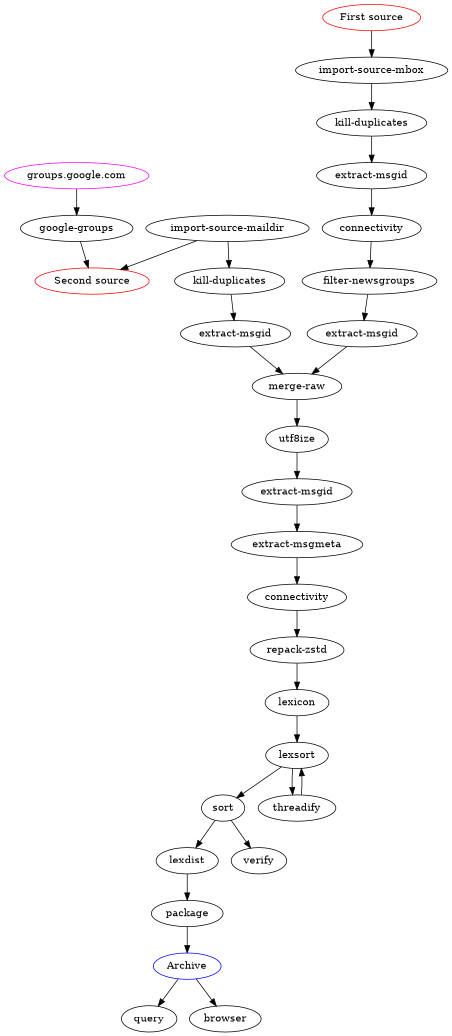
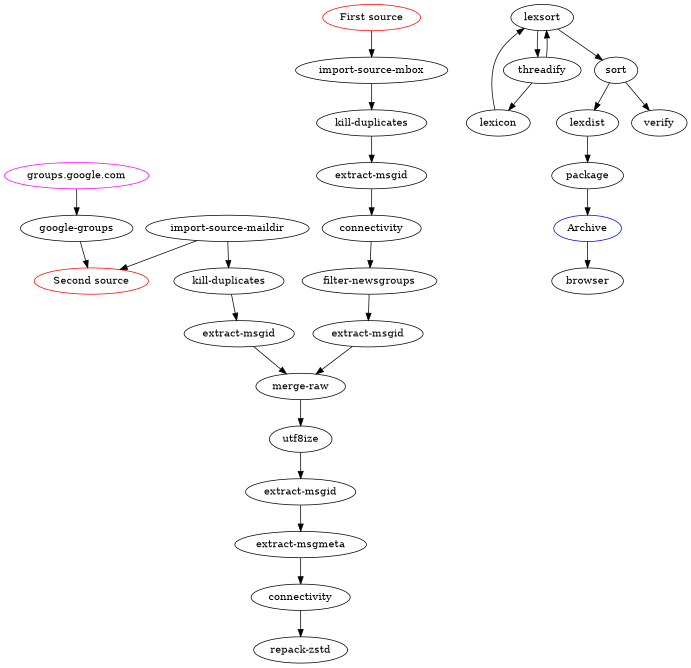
(297, 673) -> (523, 94)
(149, 1019) -> none
